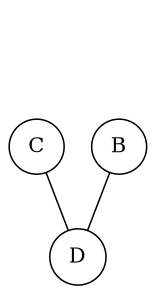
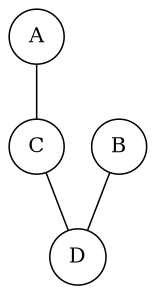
none -> (37, 37)
